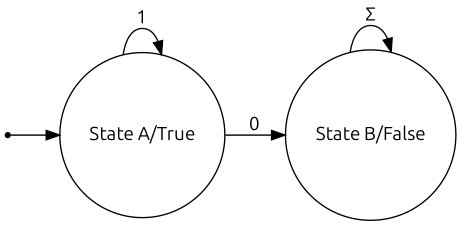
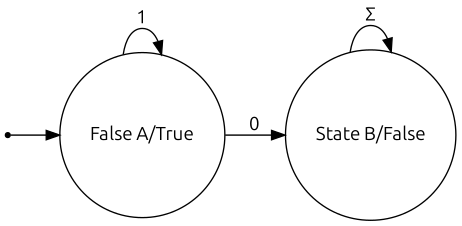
(142, 135) -> (142, 135)
